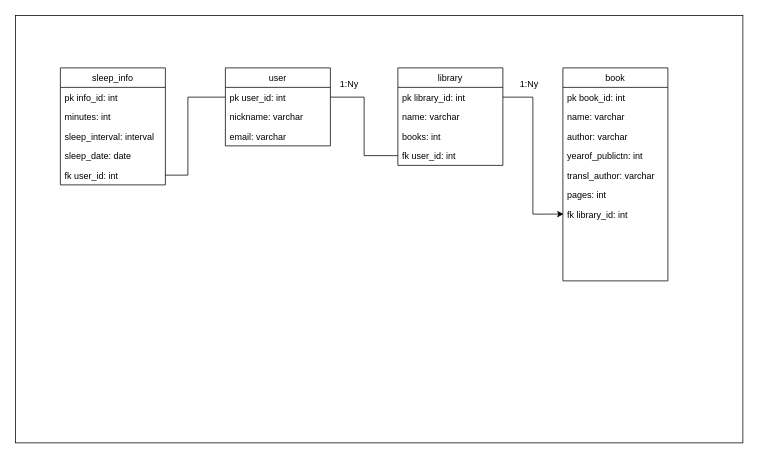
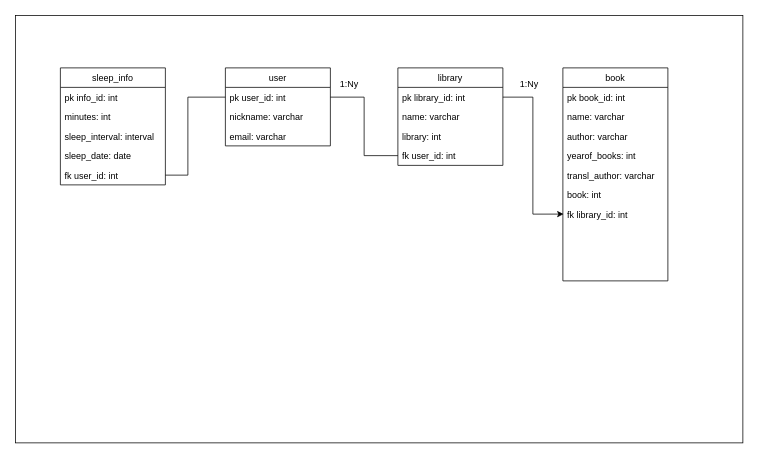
(424, 137) -> (426, 137)
(612, 156) -> (606, 156)
(589, 195) -> (586, 195)
